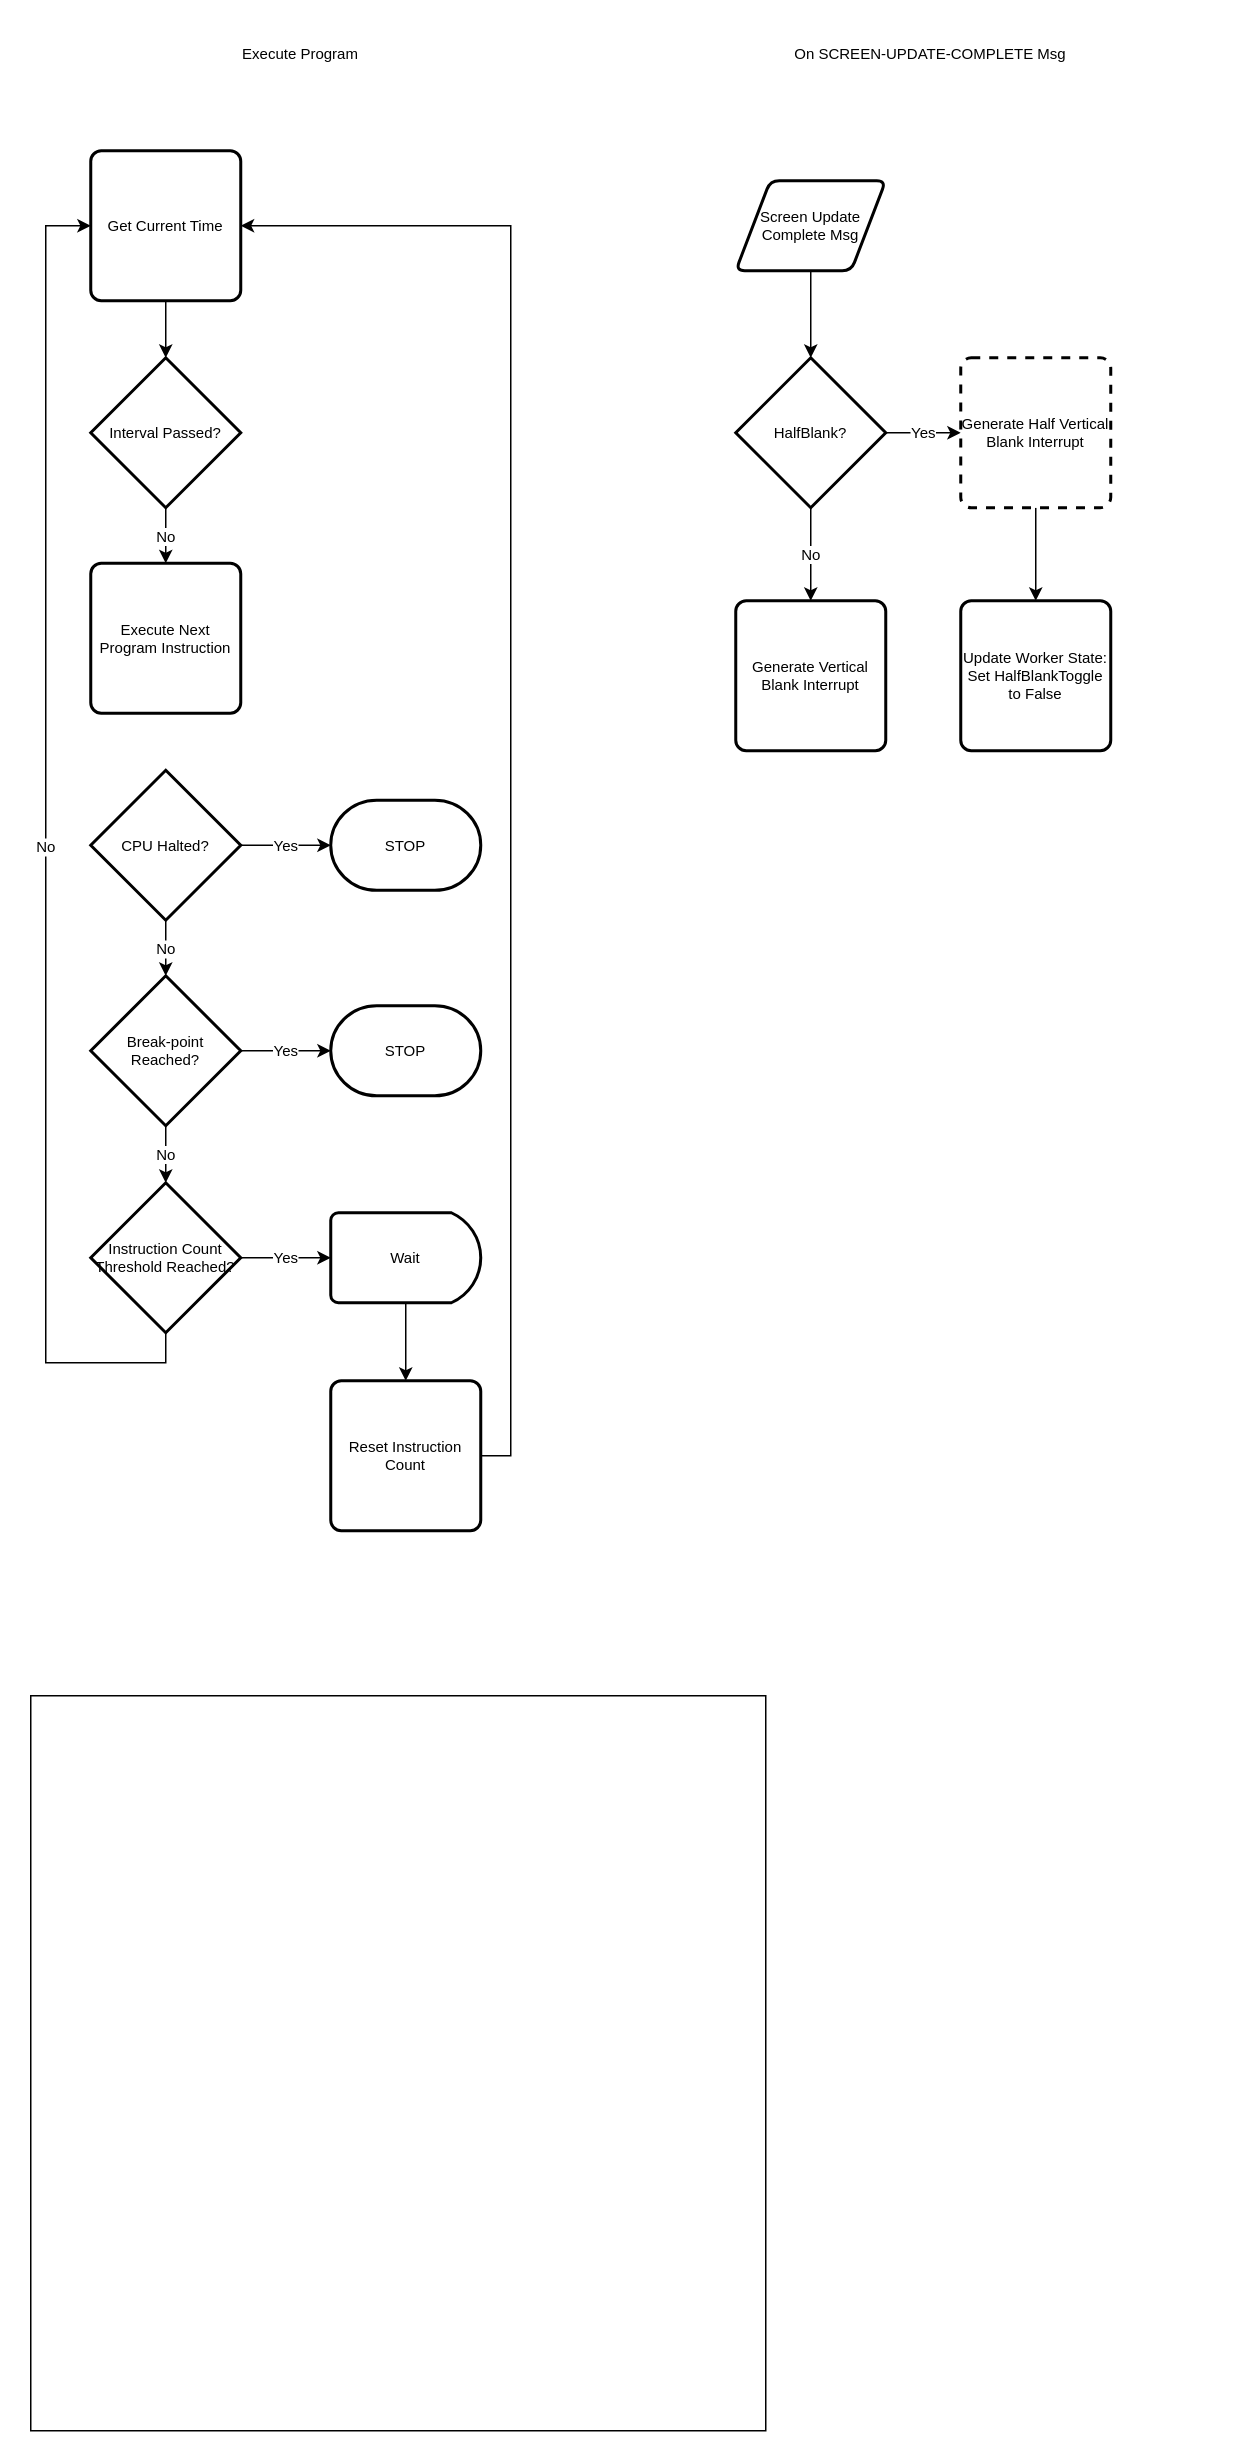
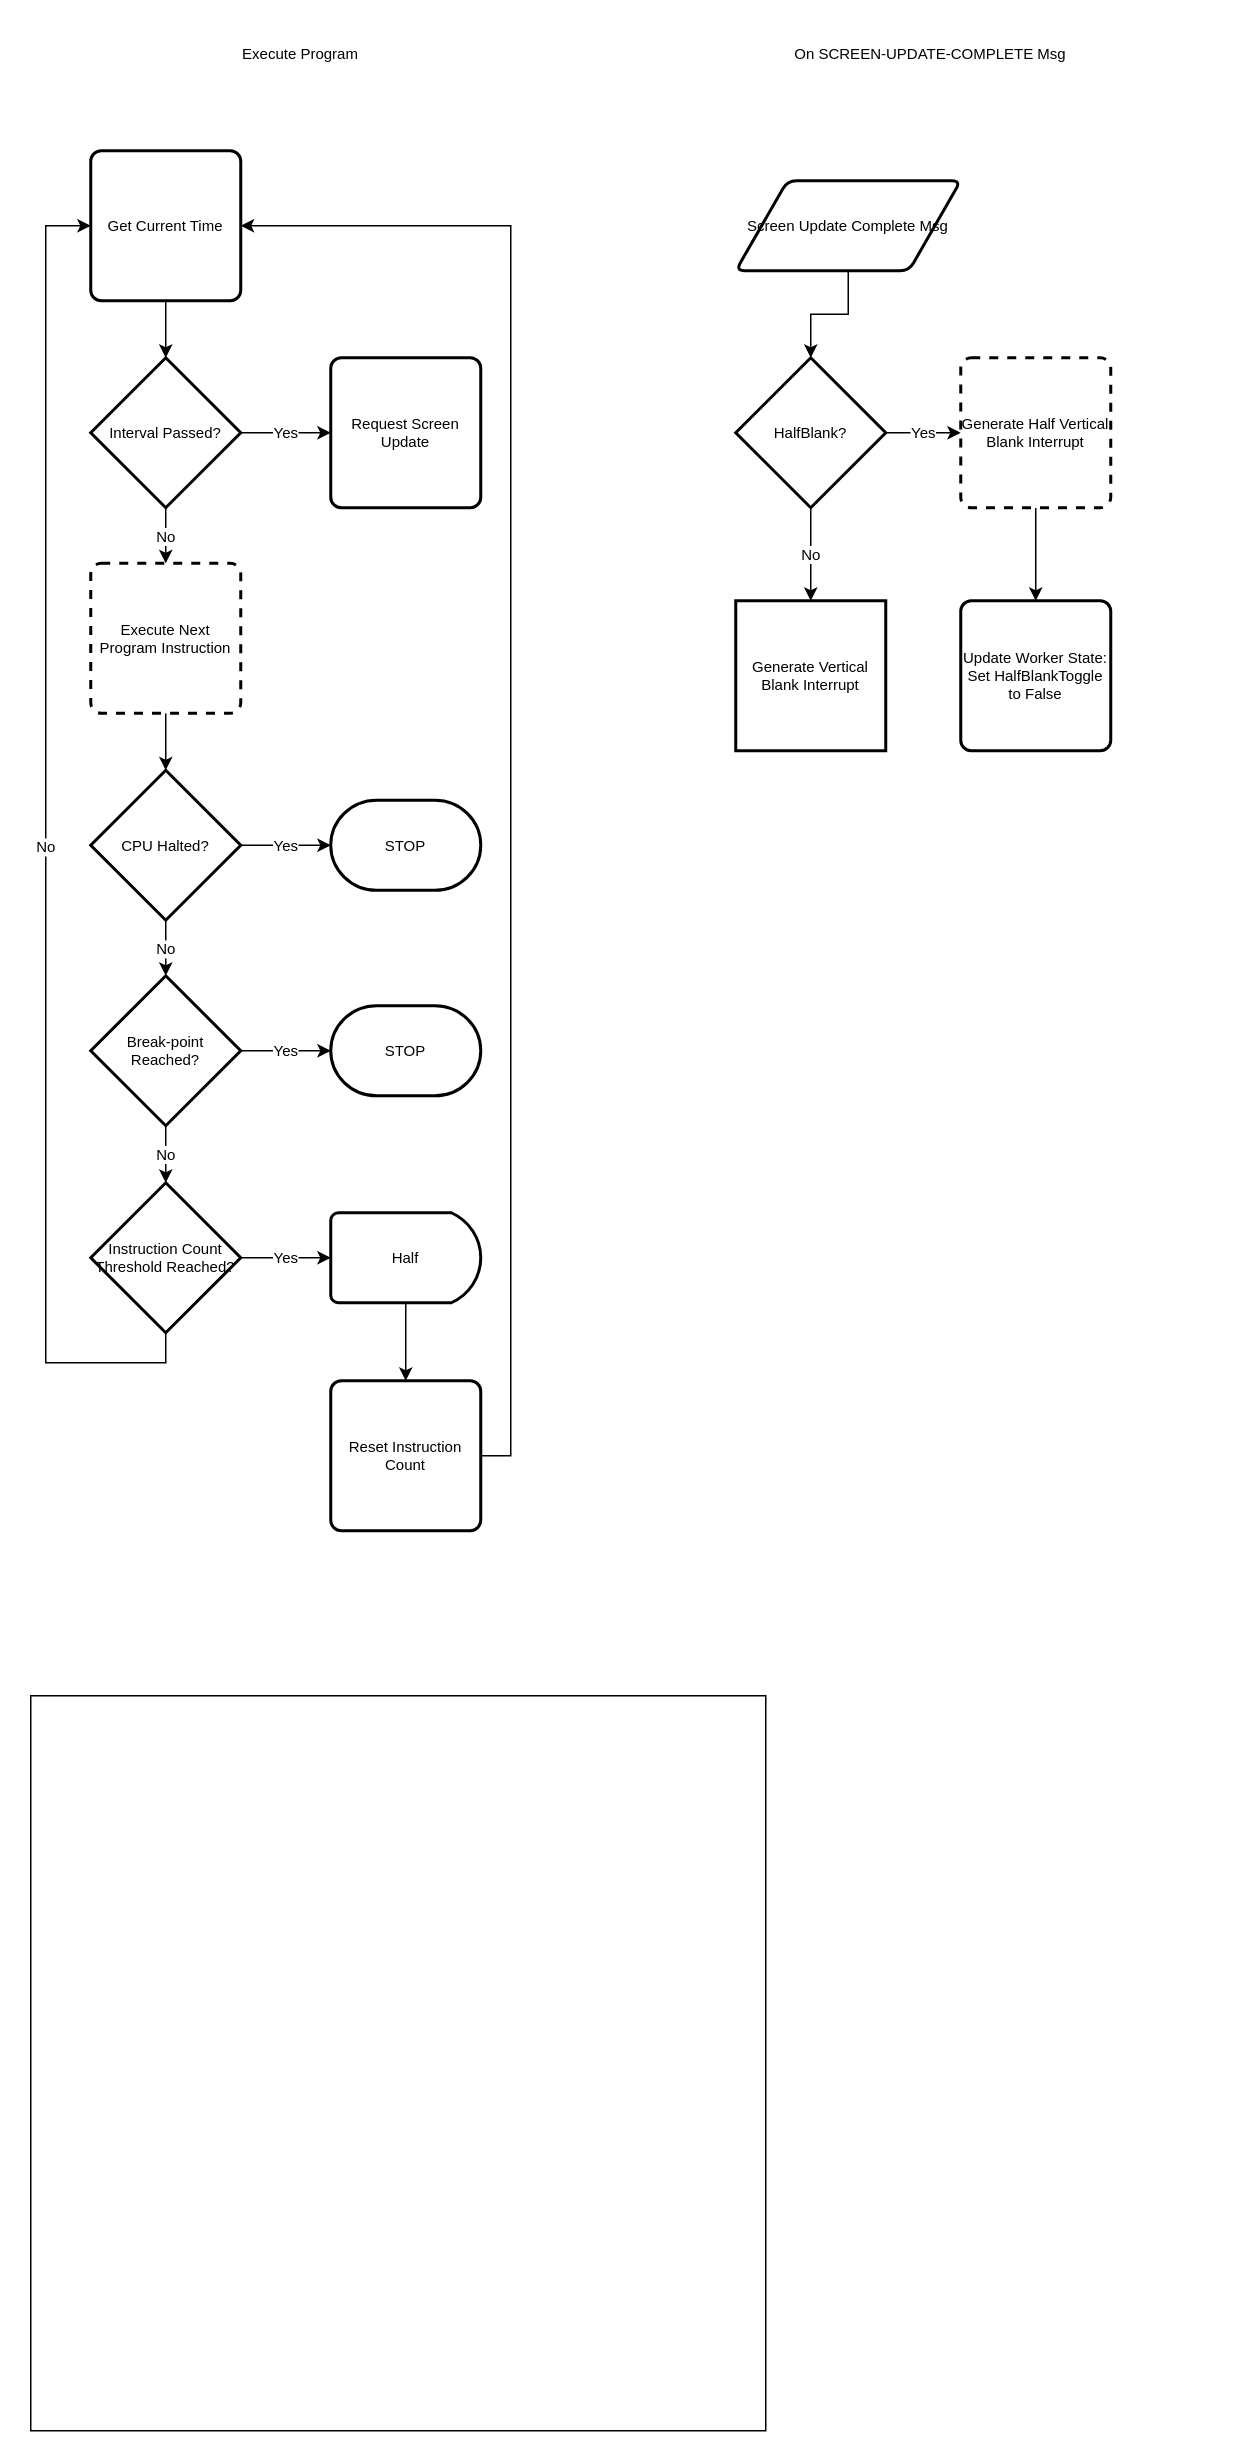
(811, 226) -> (848, 226)
none -> (281, 433)
none -> (406, 433)
(166, 638) -> (166, 638)
(811, 676) -> (811, 676)
none -> (166, 736)
(406, 1258) -> (406, 1258)
